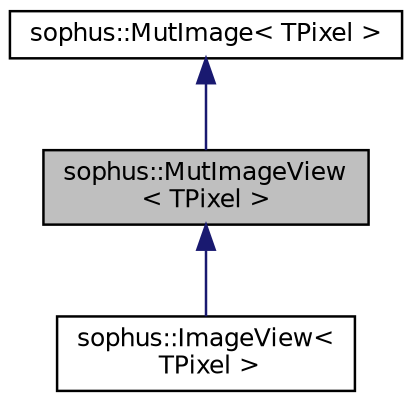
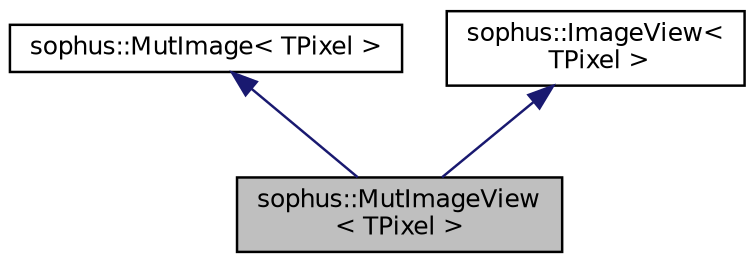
(206, 283) -> (488, 140)
